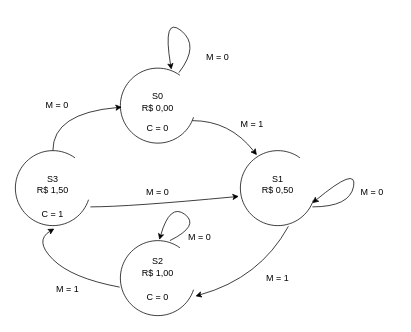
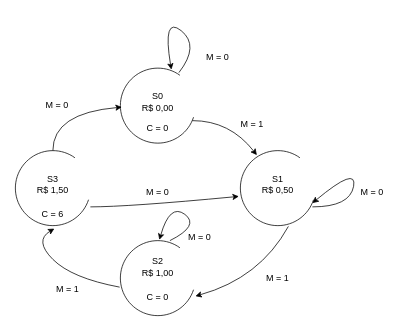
(53, 214) -> (53, 214)
